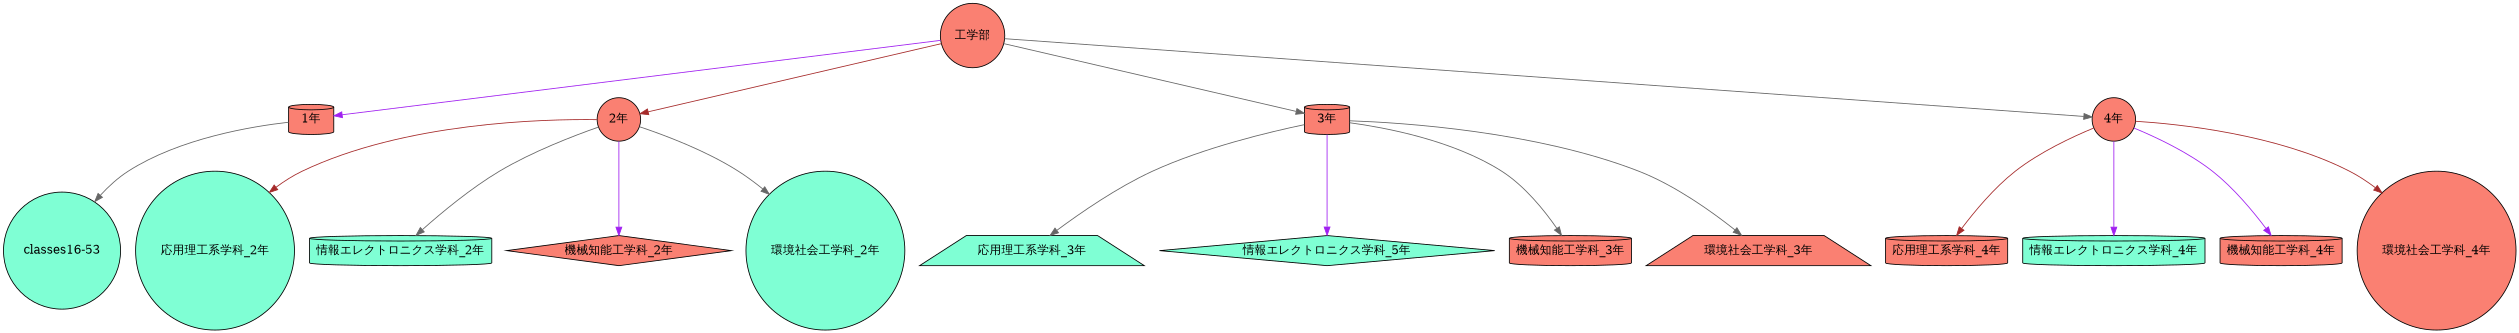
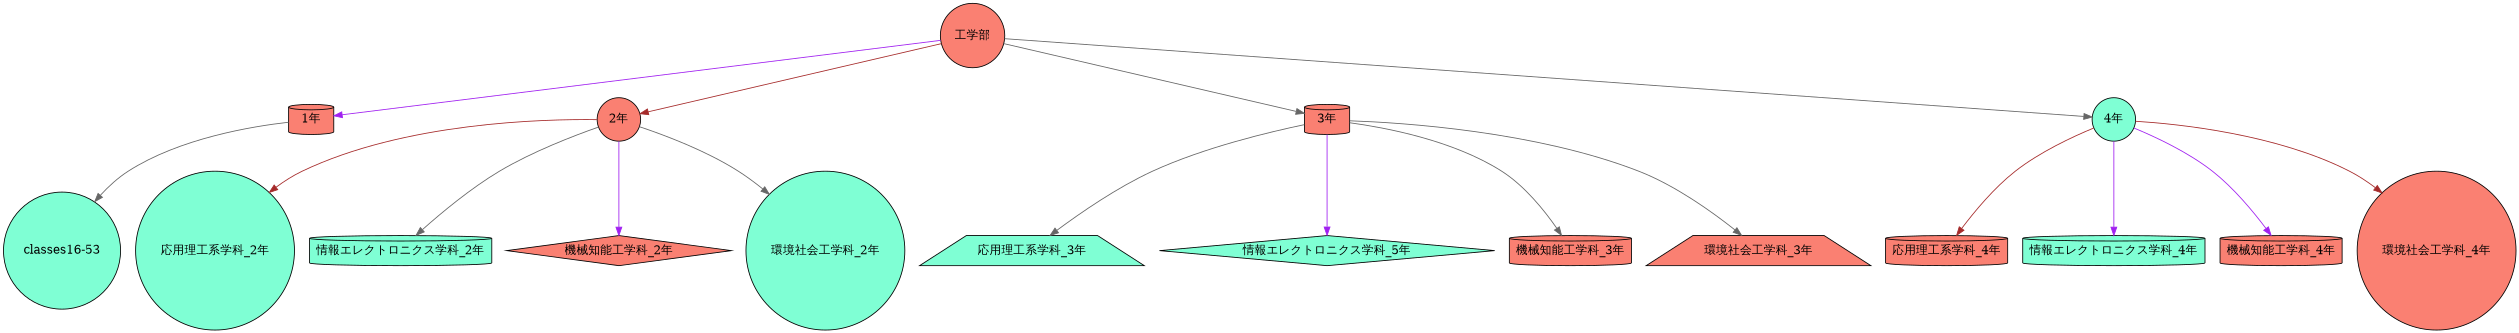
(2114, 119) -> (2114, 119)
